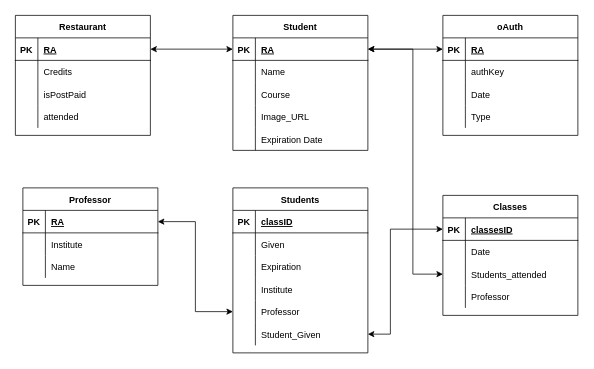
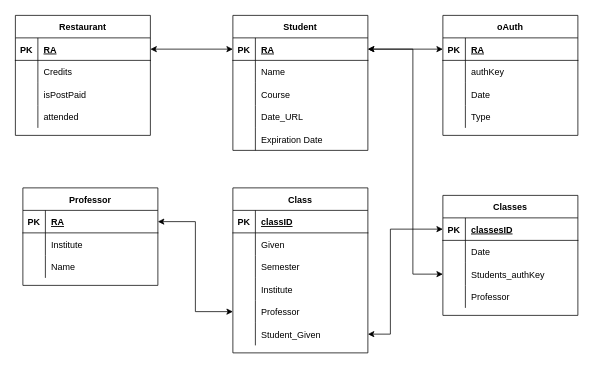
(284, 117) -> (281, 117)
(300, 200) -> (300, 200)
(284, 267) -> (281, 267)
(514, 275) -> (511, 275)
